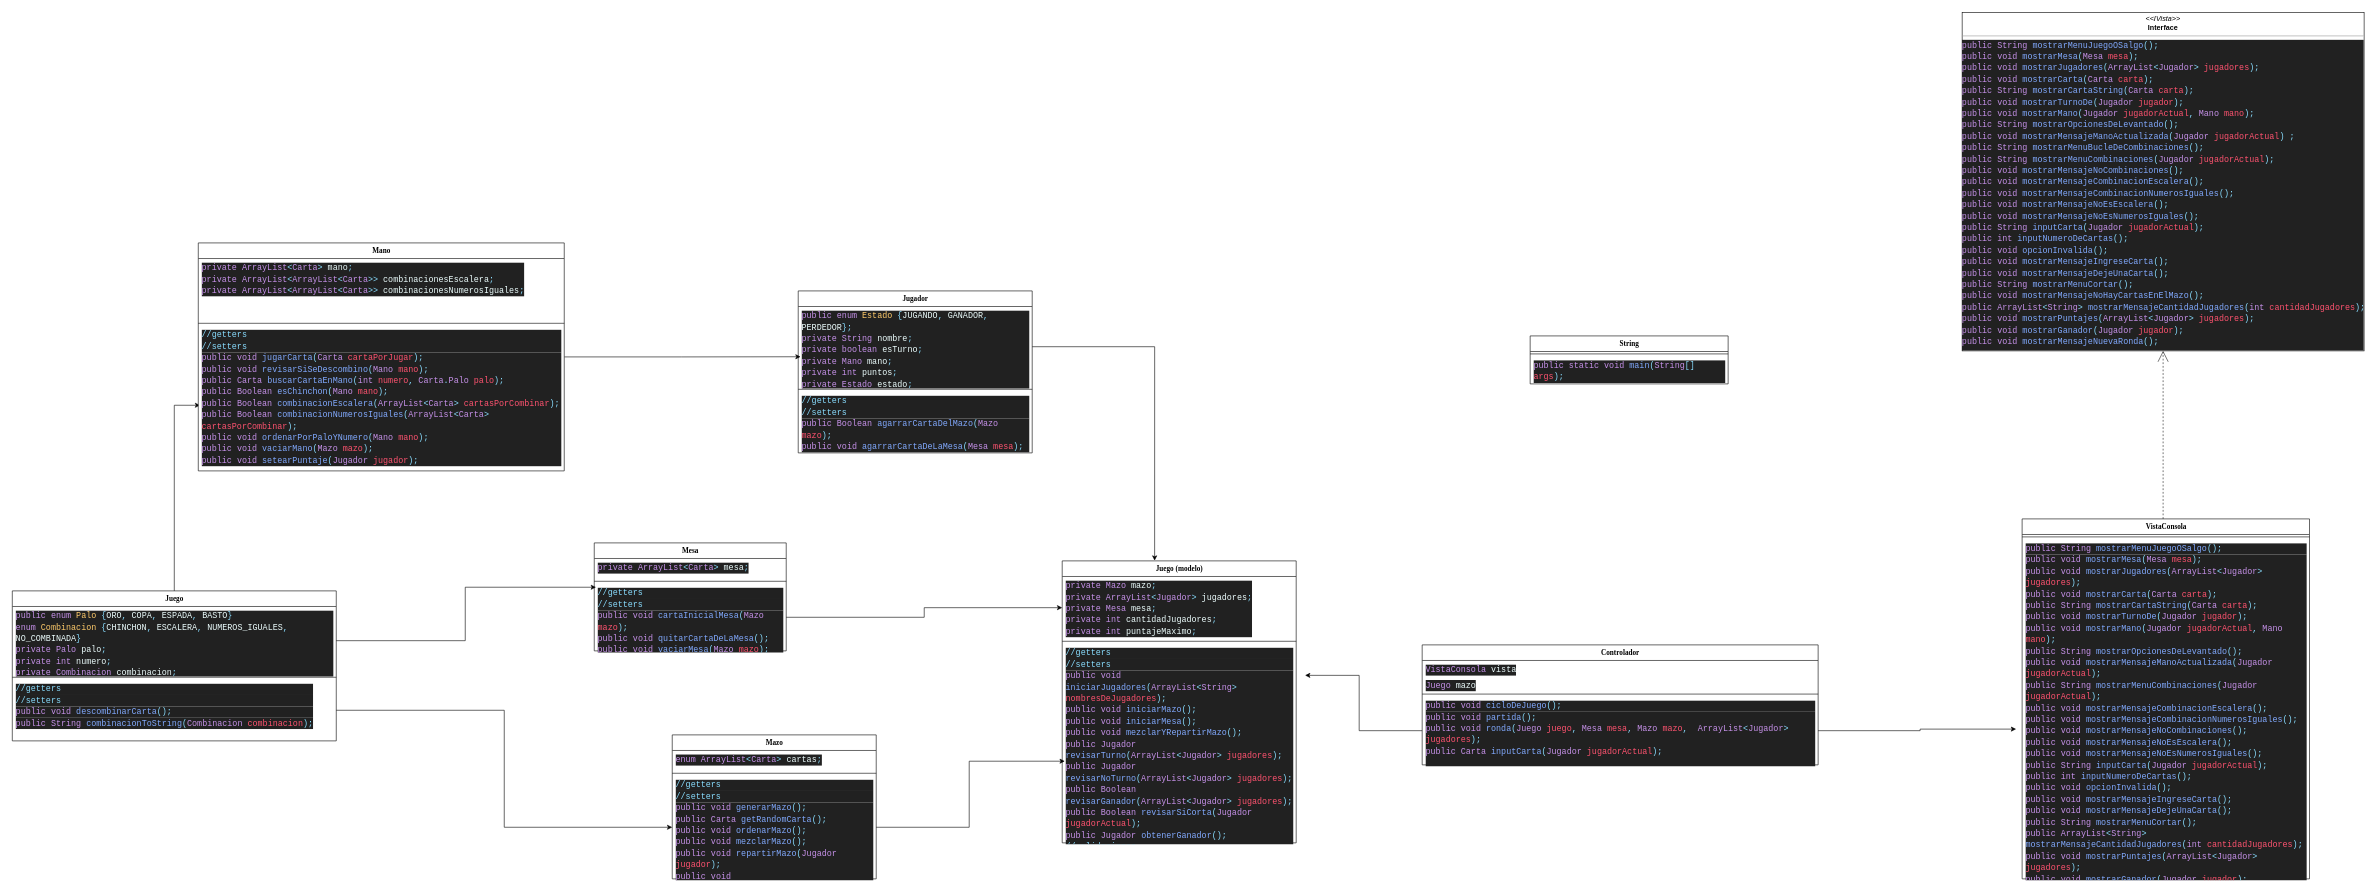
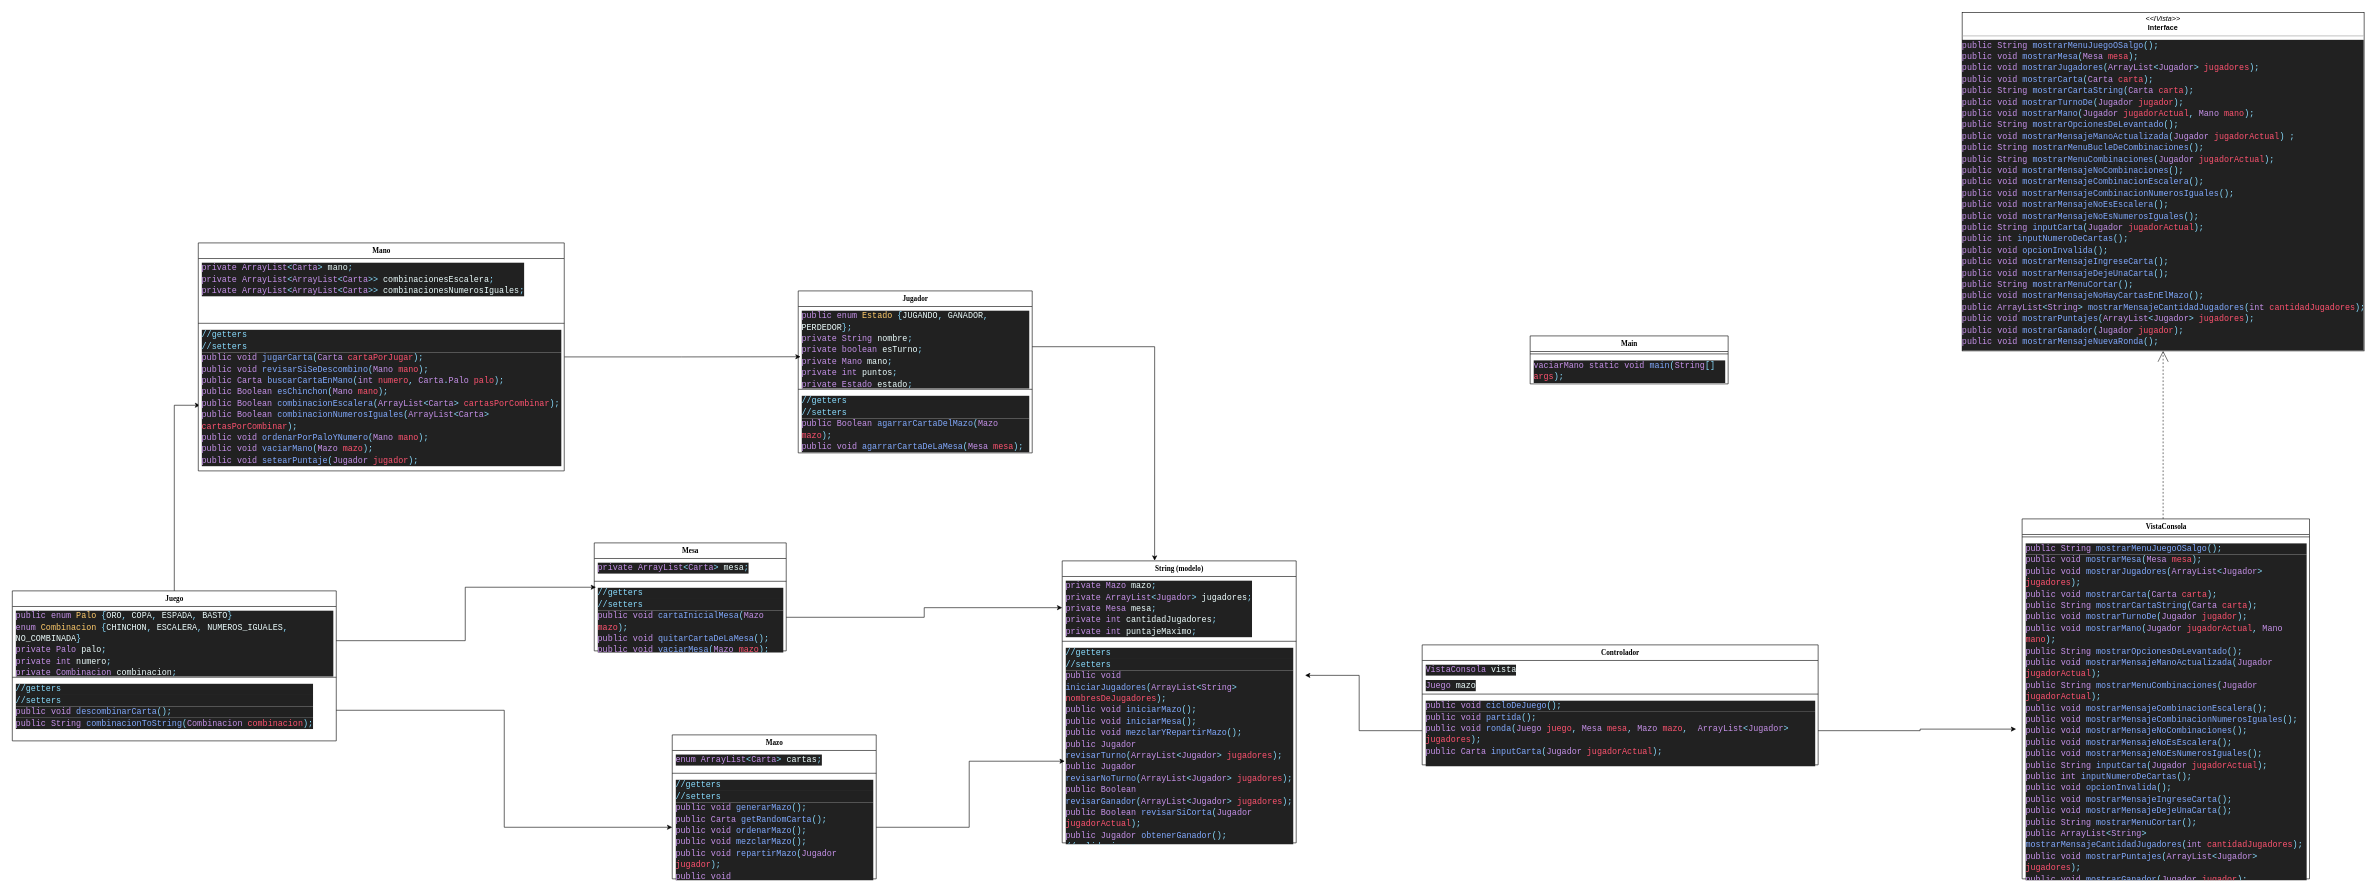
(1630, 344) -> (1630, 344)
(1602, 365) -> (1611, 365)
(1180, 569) -> (1180, 569)
